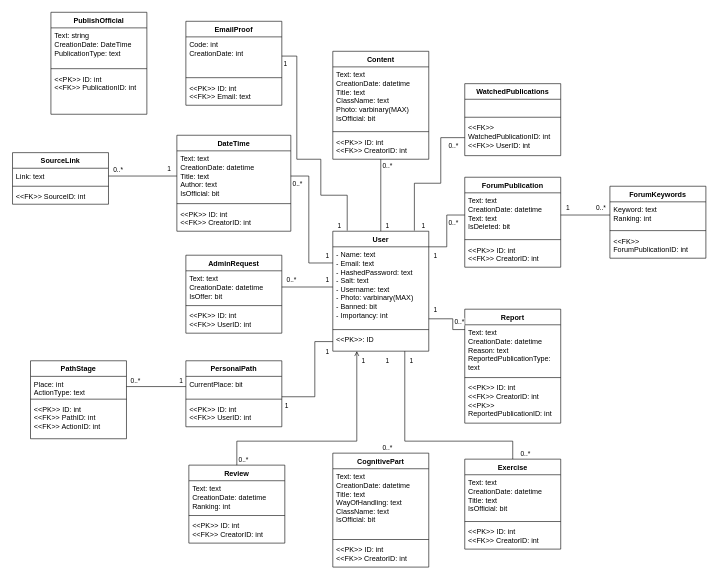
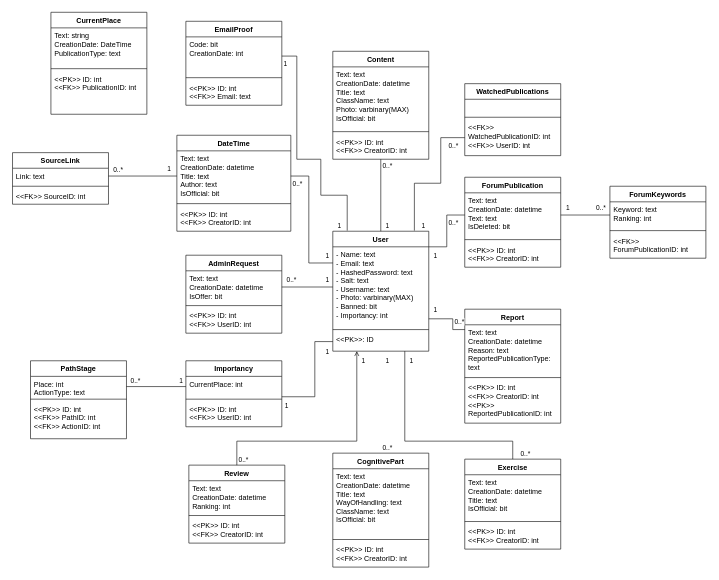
(99, 21) -> (99, 21)
(220, 50) -> (220, 50)
(234, 369) -> (234, 369)
(220, 385) -> (220, 385)
